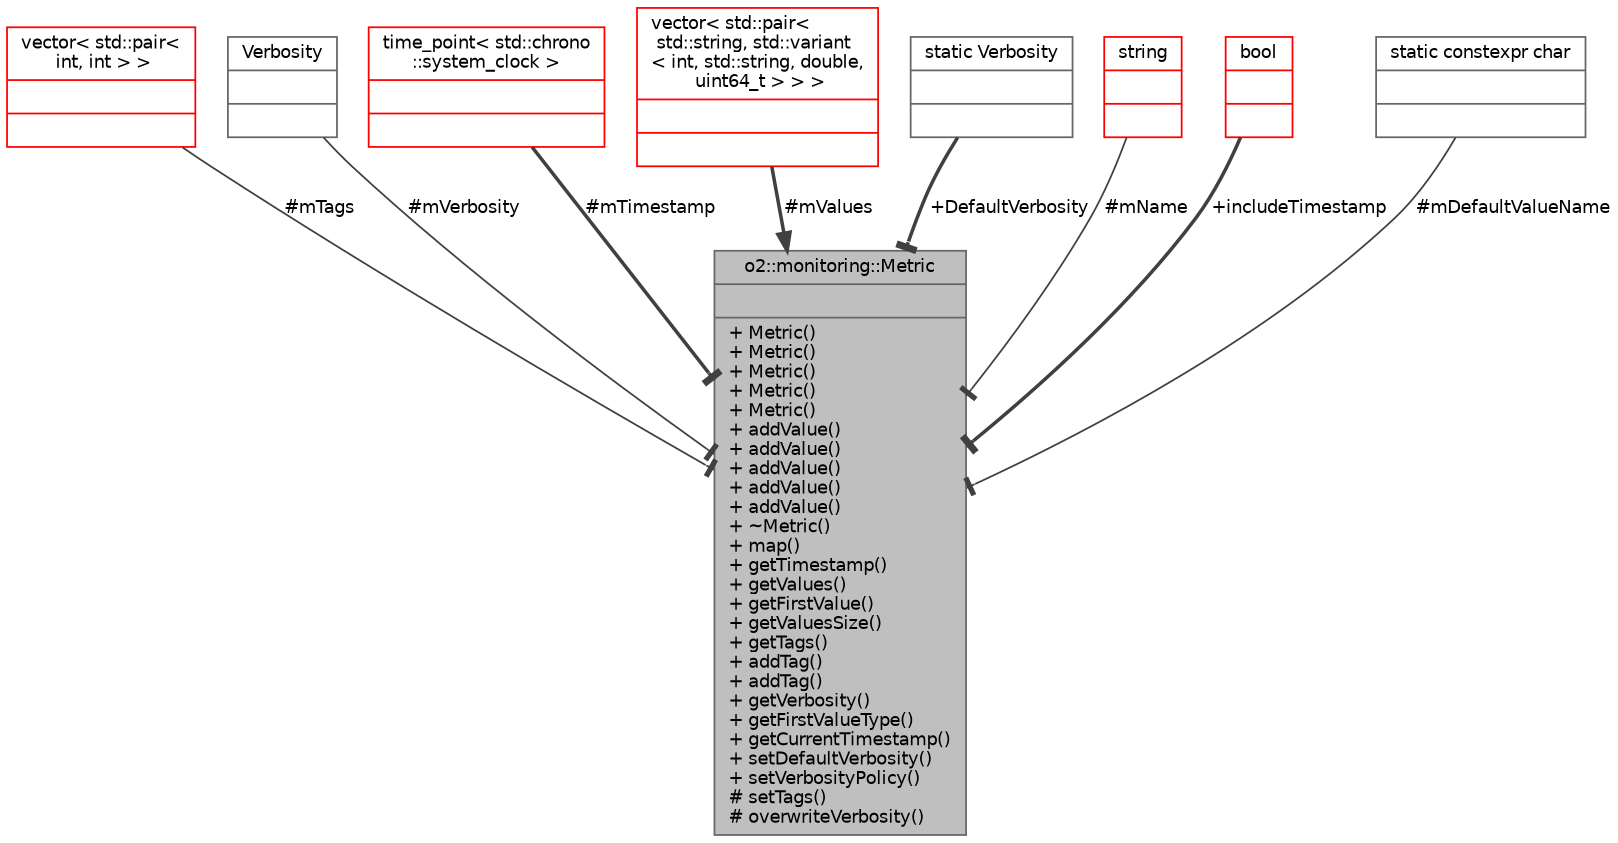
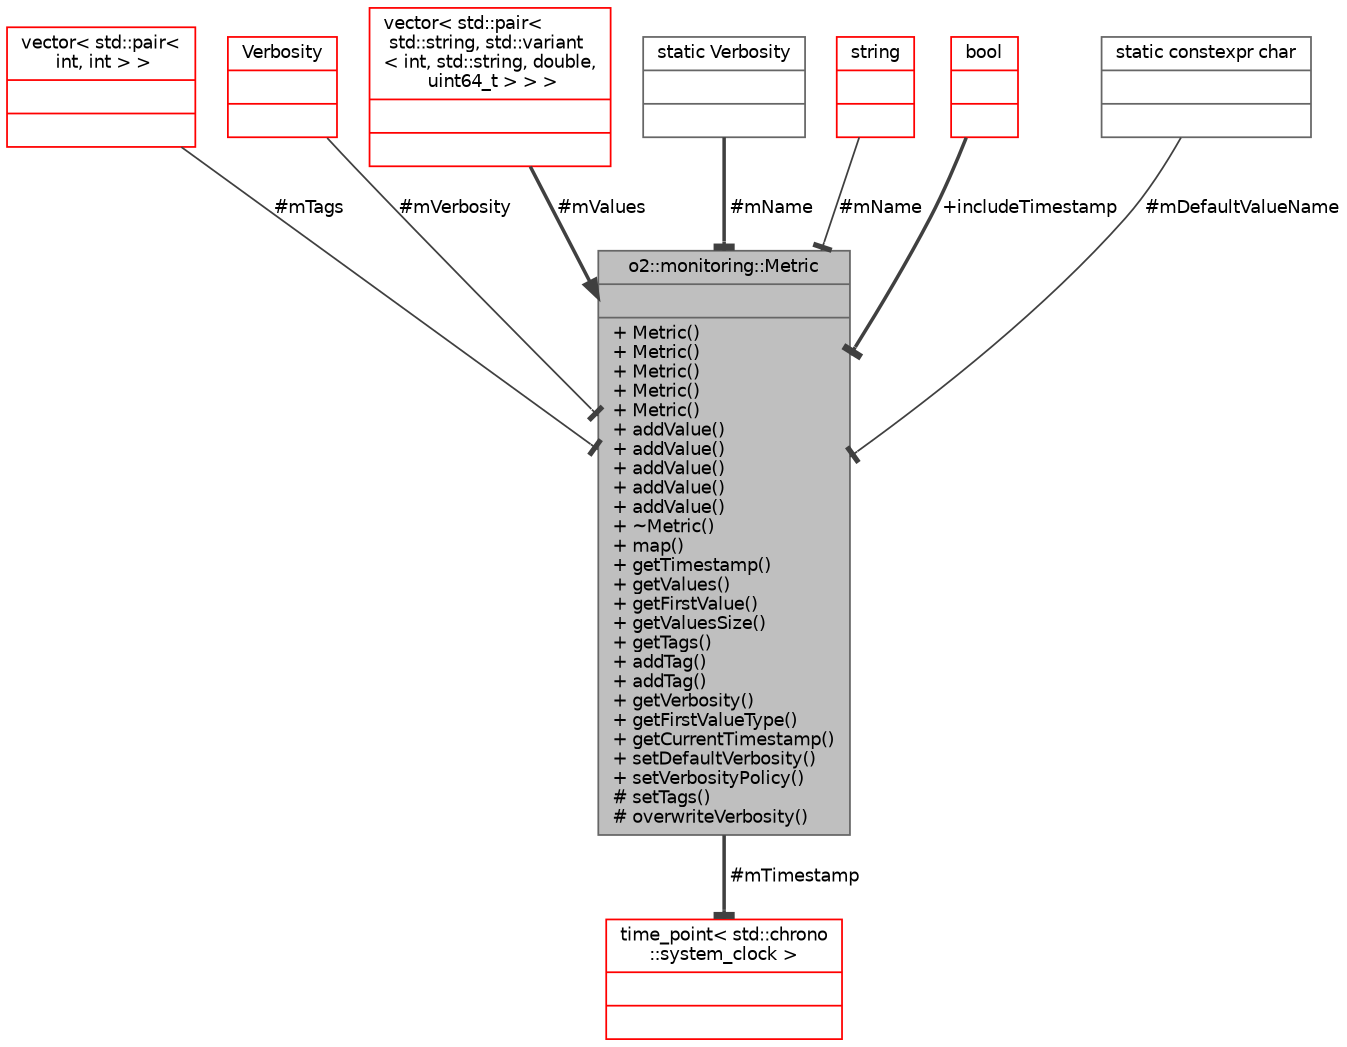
(282, 87) -> (282, 87)
(1007, 209) -> (769, 209)
(620, 260) -> (724, 873)
